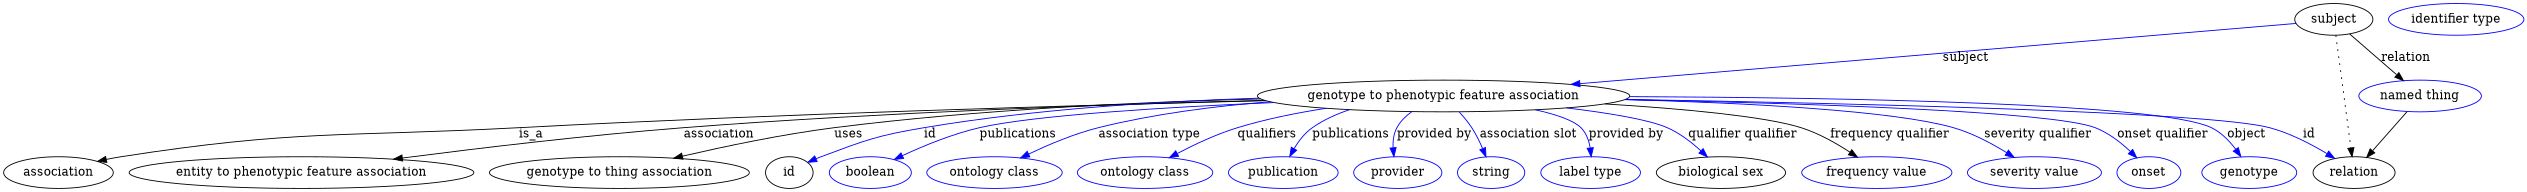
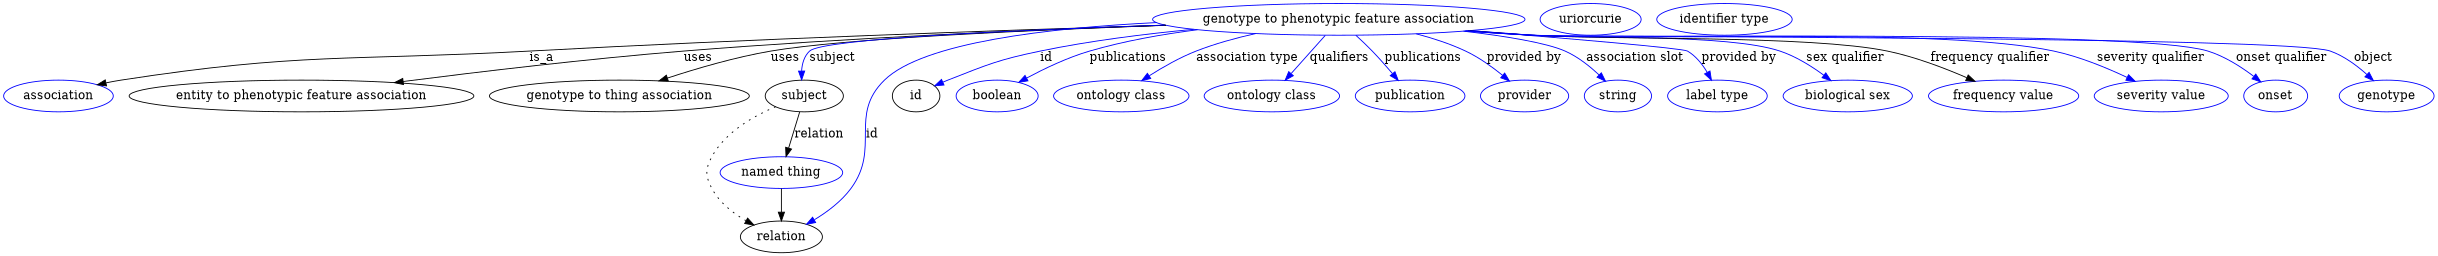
none -> (1591, 19)
(1938, 54) -> (976, 33)
(1444, 96) -> (1339, 19)
(719, 134) -> (698, 58)
(1743, 134) -> (1845, 58)
(58, 173) -> (58, 96)
(1721, 173) -> (1848, 96)
